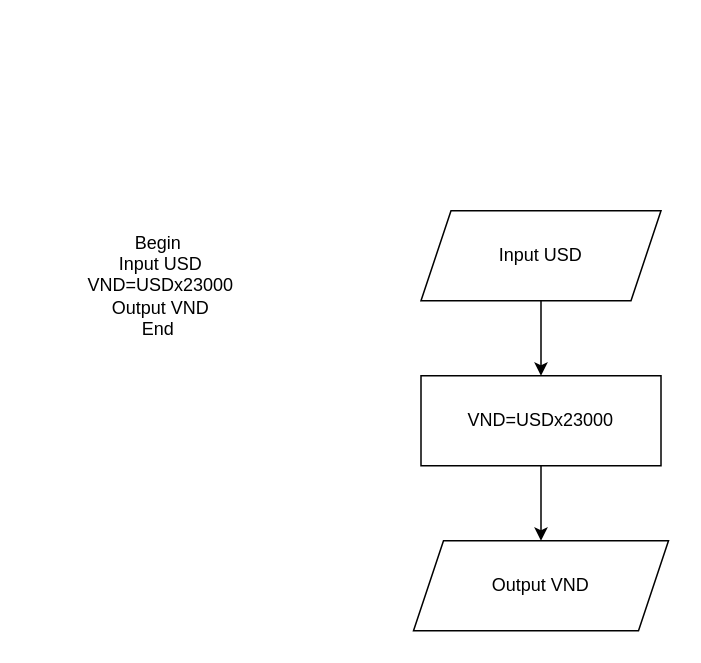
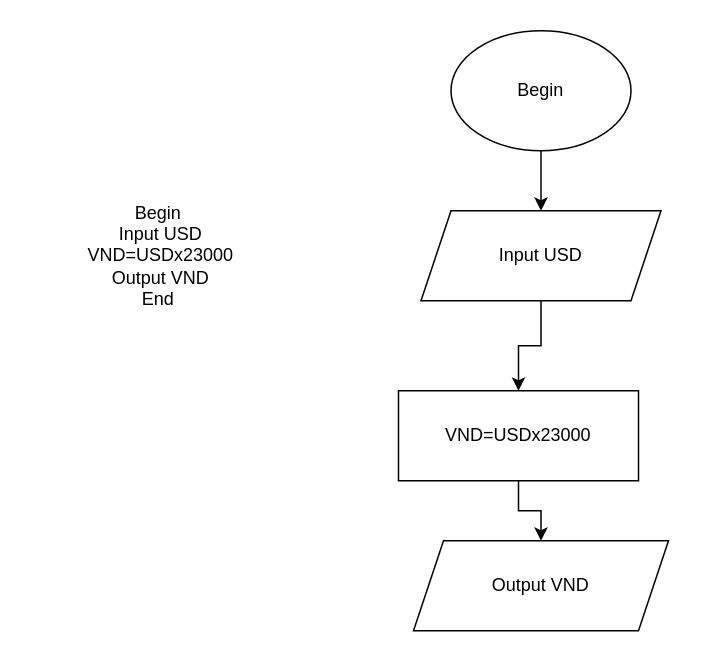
none -> (541, 91)
none -> (541, 176)
(158, 286) -> (158, 256)
(541, 421) -> (518, 436)
